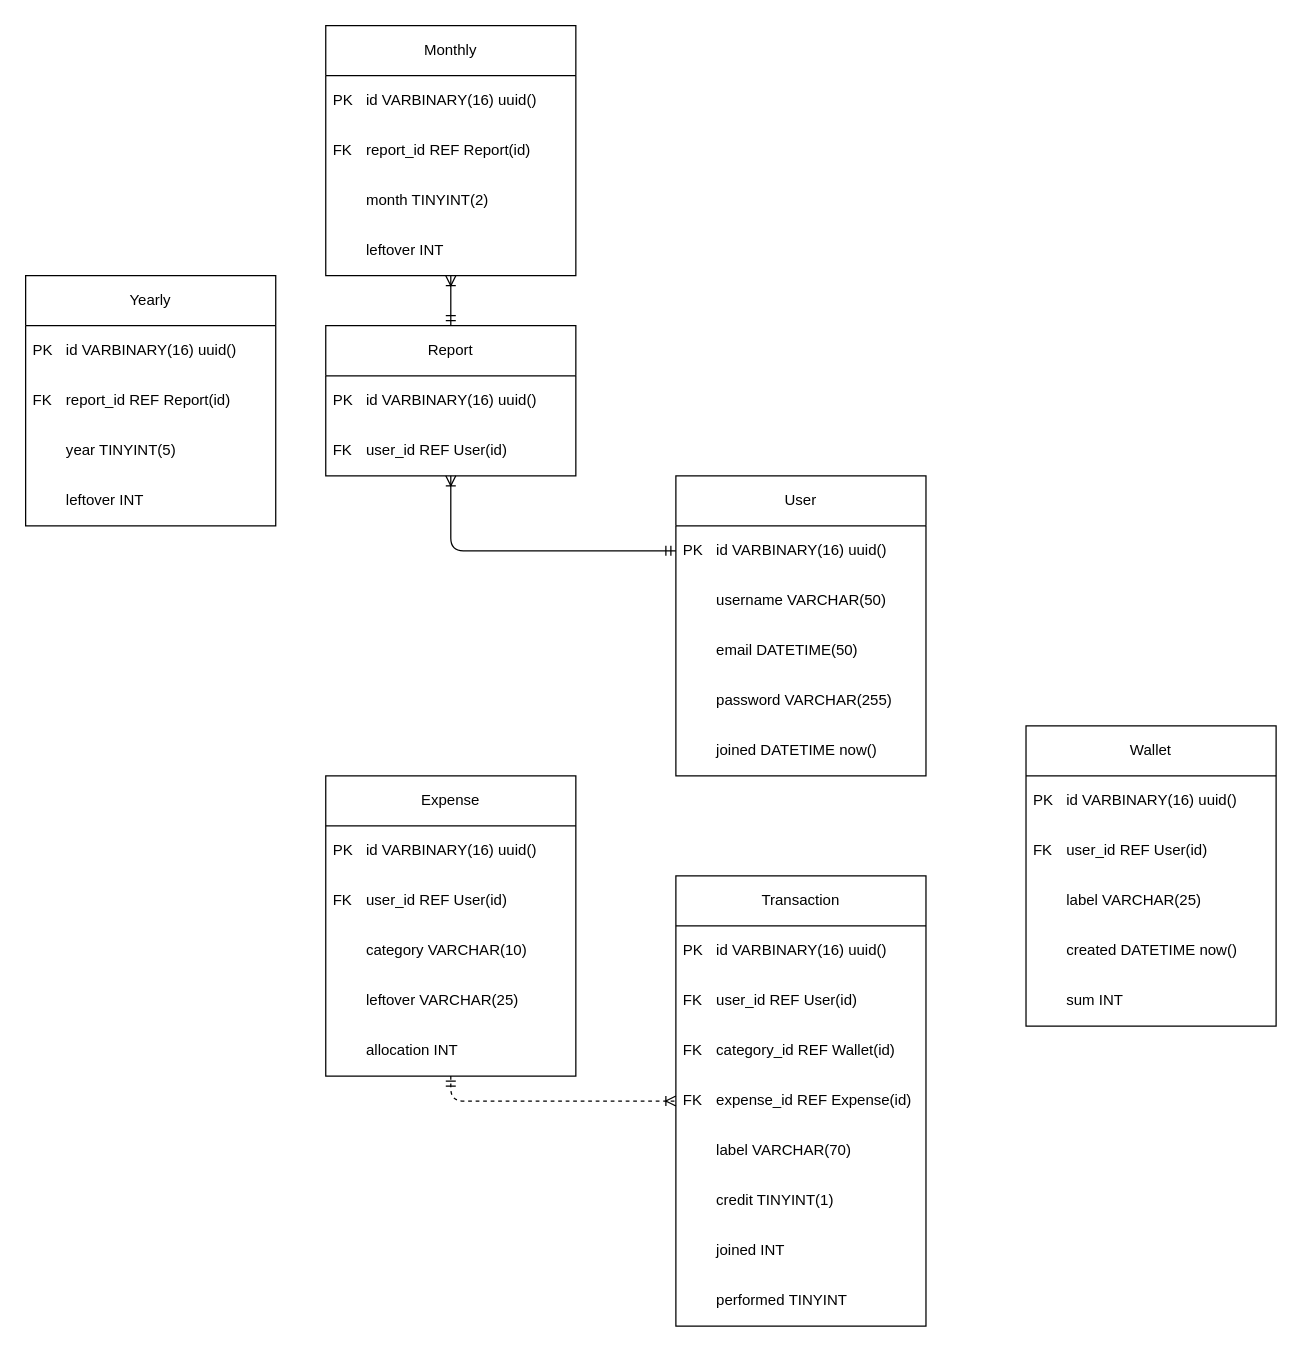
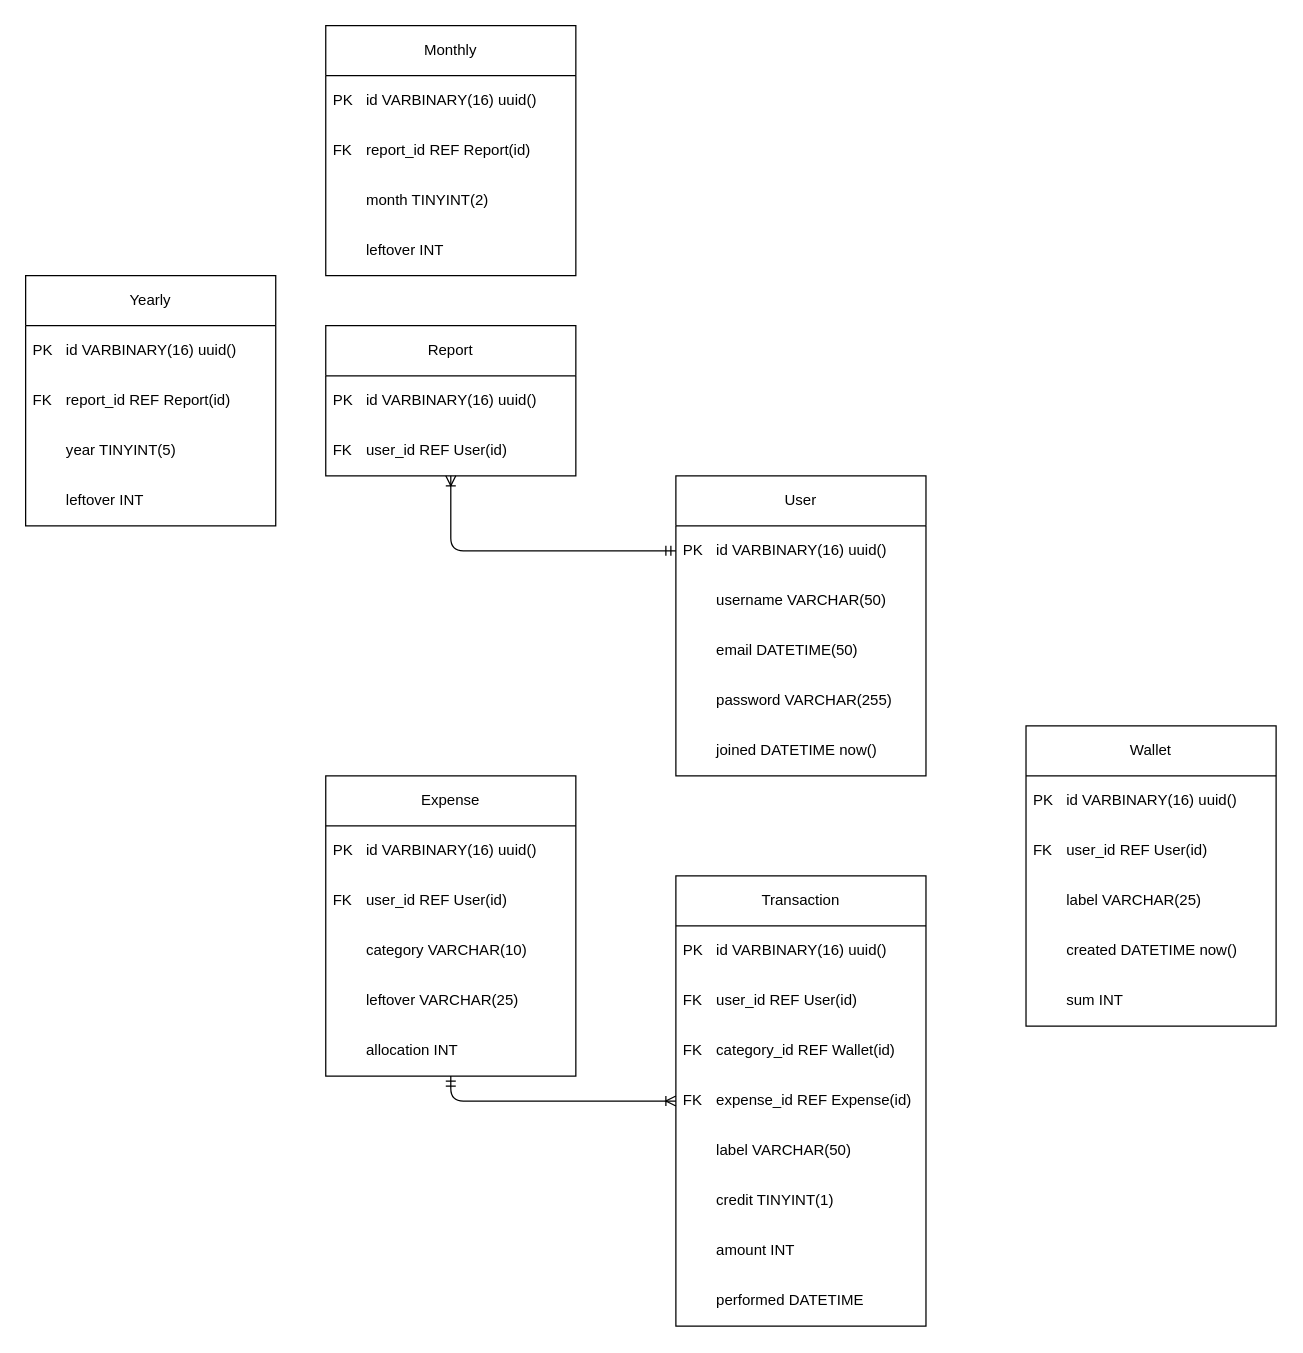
(451, 302) -> none
(556, 1101) -> (556, 1101)
(749, 1151) -> (749, 1151)
(721, 1251) -> (723, 1251)
(755, 1301) -> (759, 1301)
